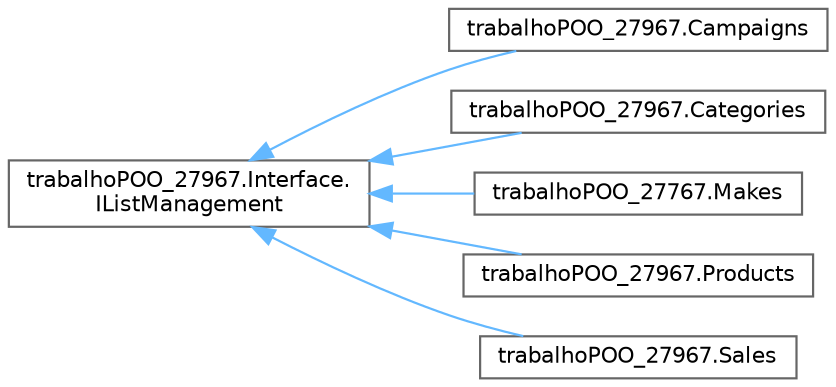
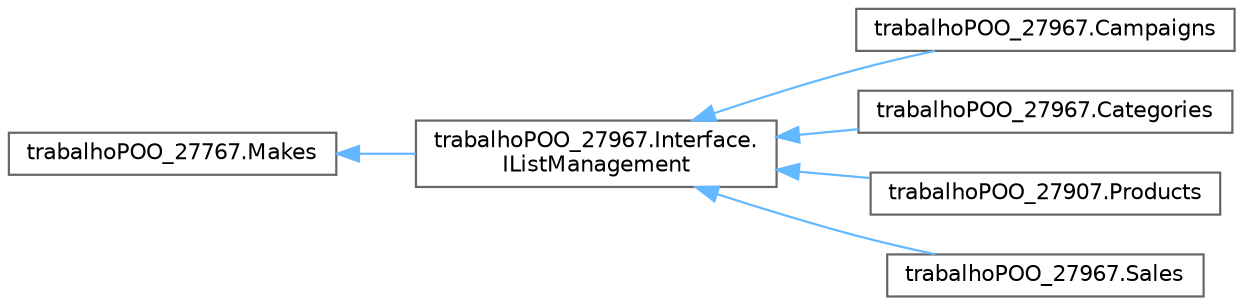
(433, 194) -> (388, 154)
(638, 275) -> (1045, 194)
